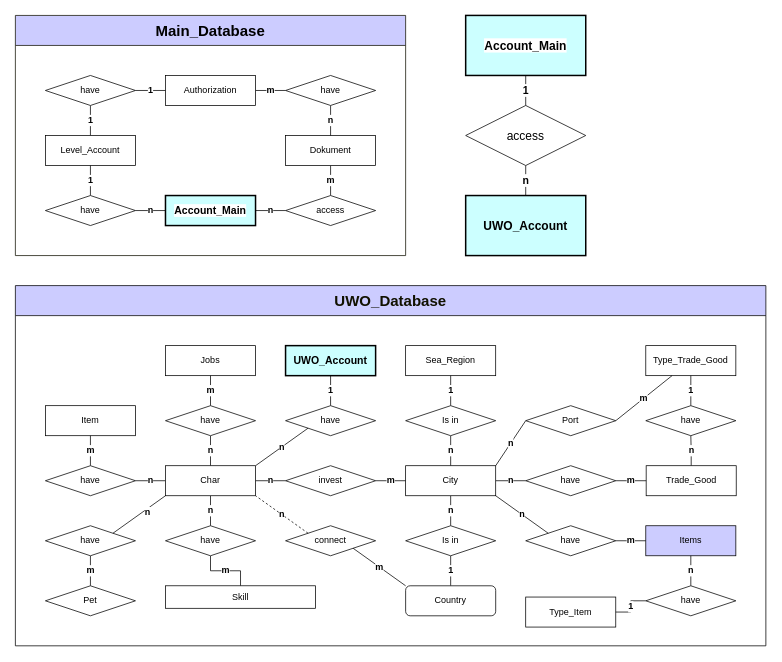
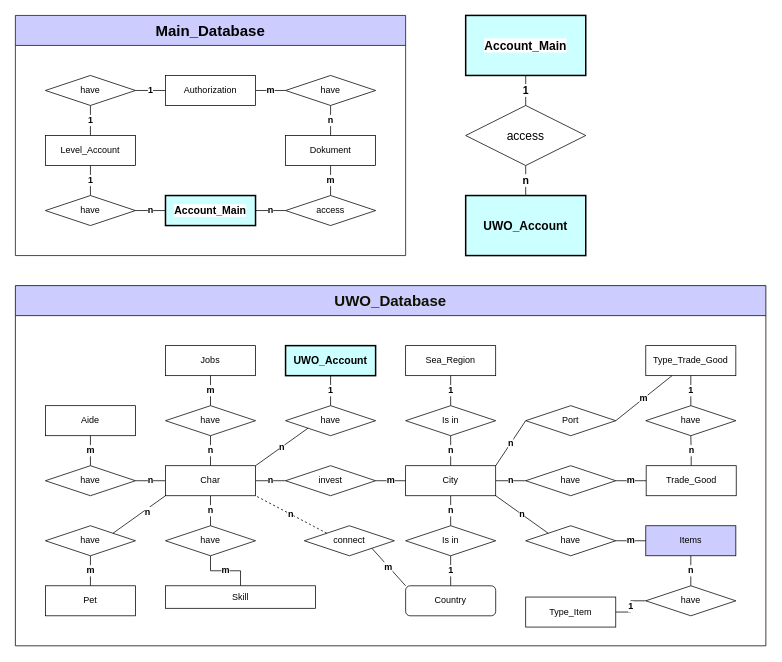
(90, 420) -> (90, 420)
(330, 540) -> (349, 540)
(90, 600) -> (90, 600)
